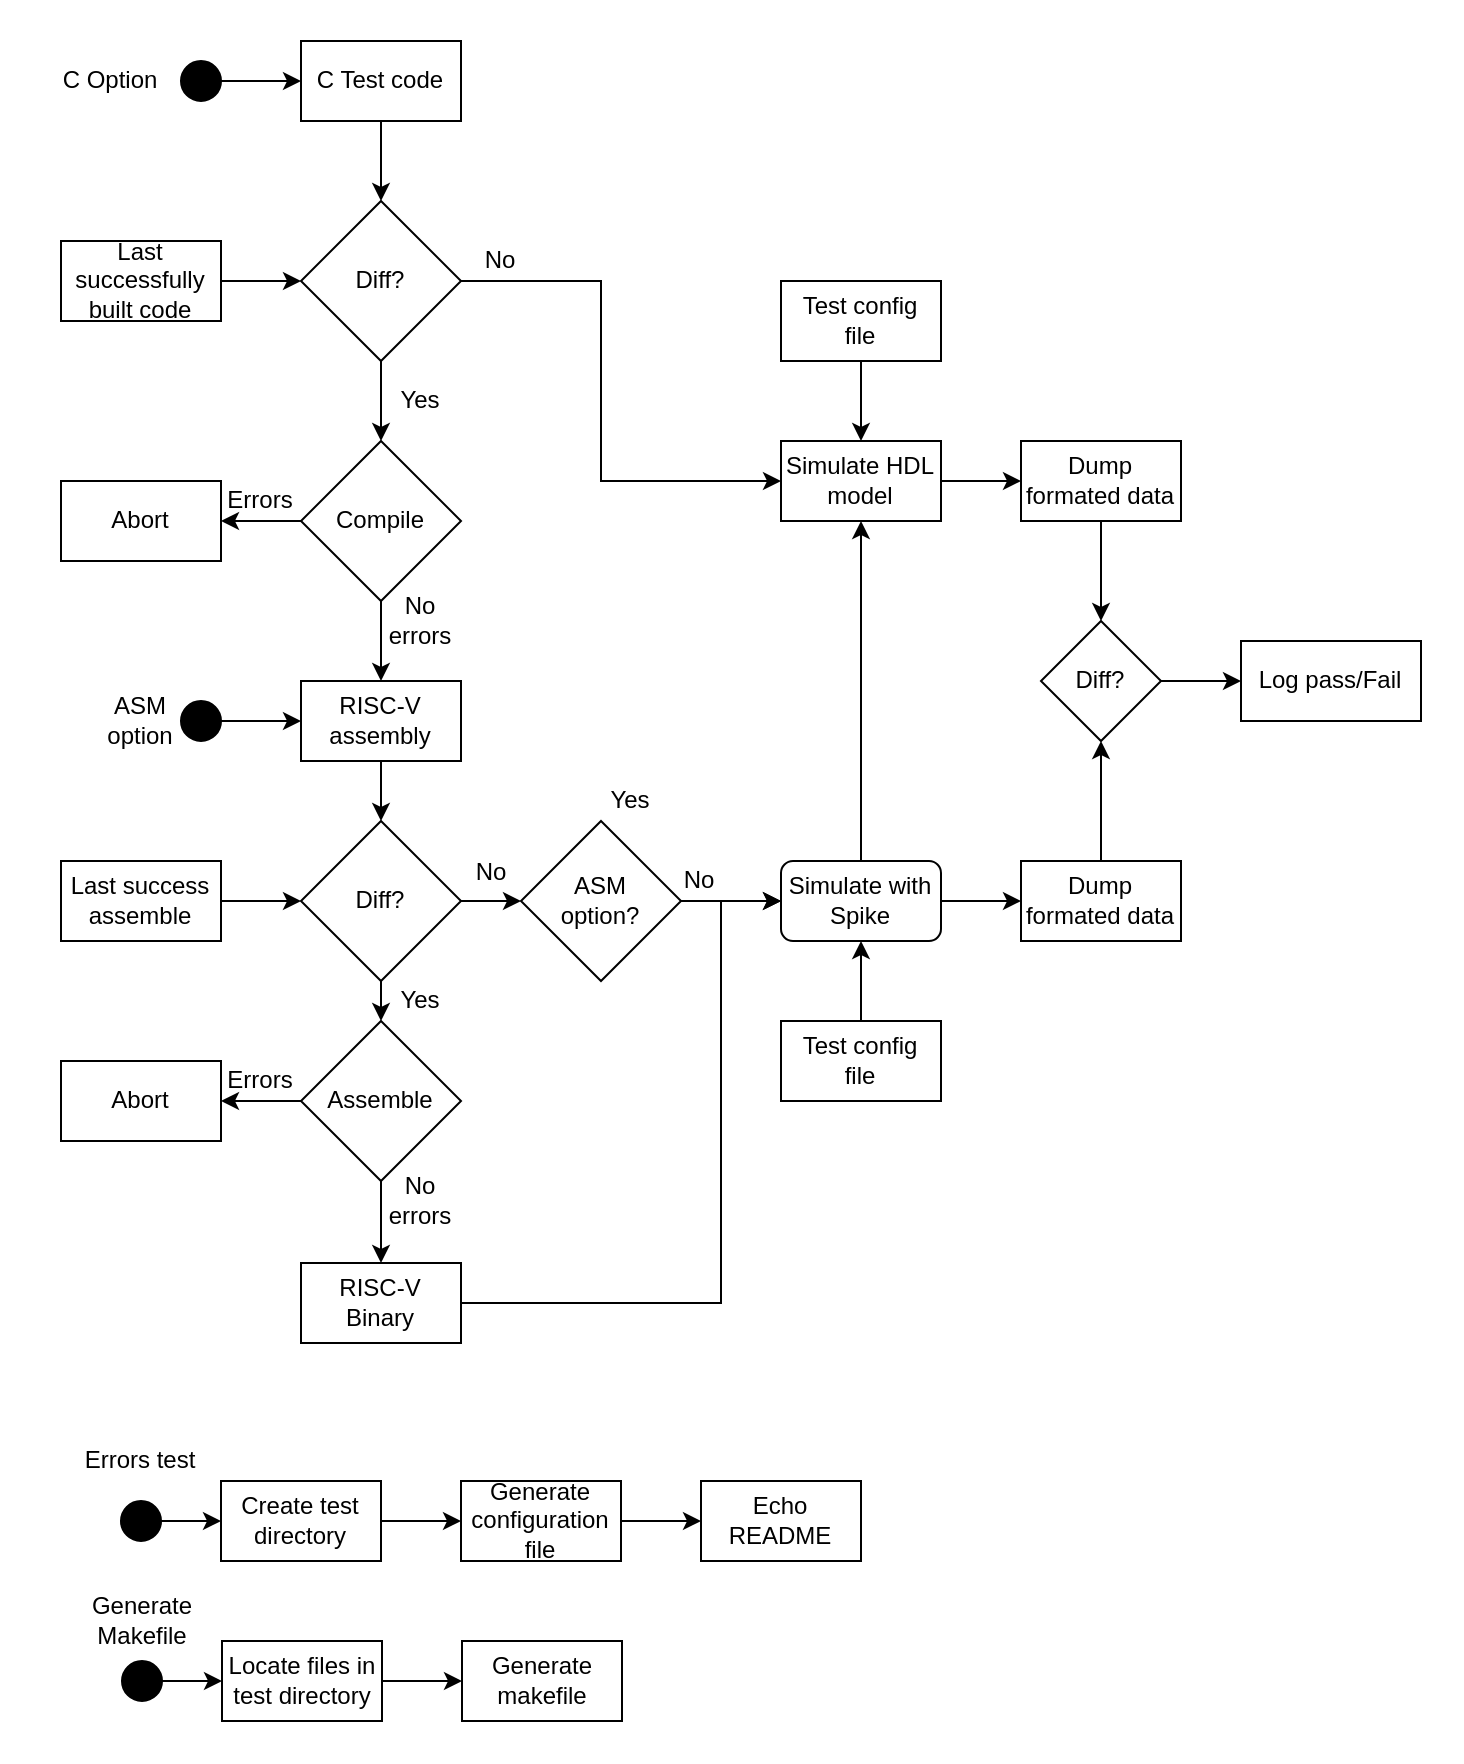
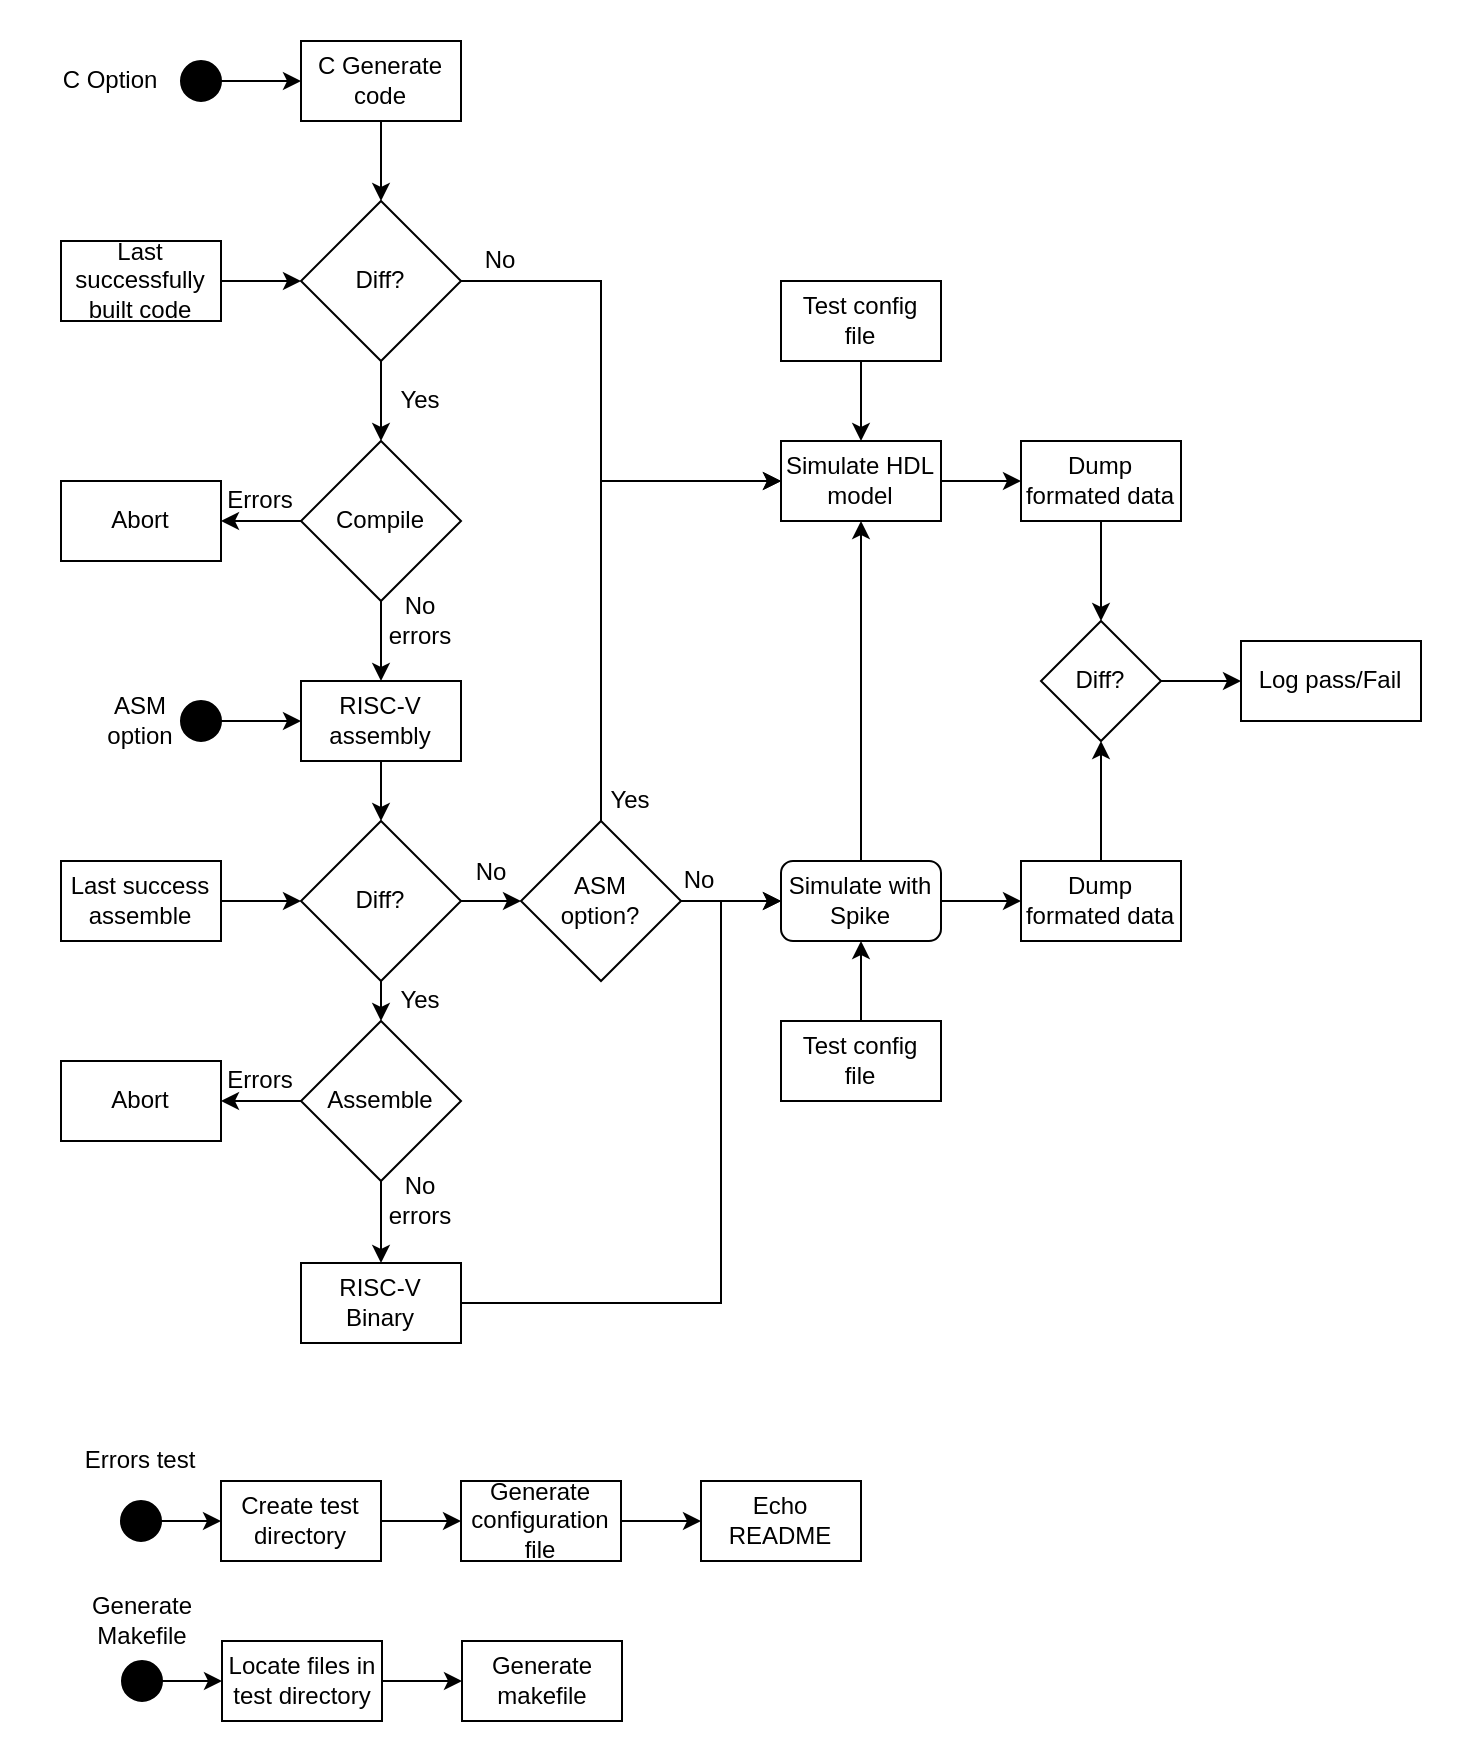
(381, 81) -> (381, 81)
none -> (601, 653)
